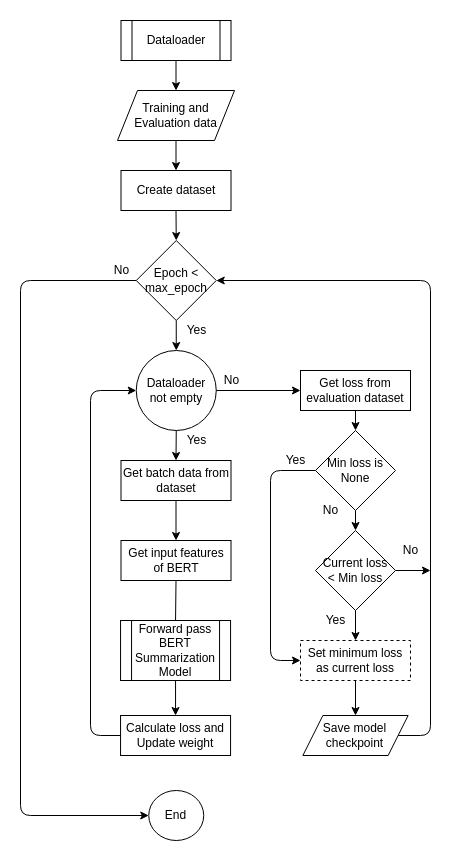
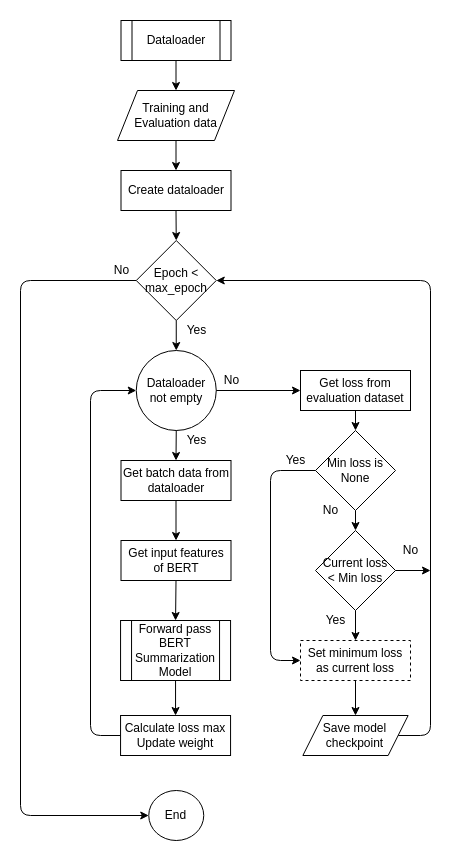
(177, 191) -> (177, 191)
(177, 481) -> (177, 481)
(176, 614) -> (176, 612)
(176, 736) -> (176, 736)
